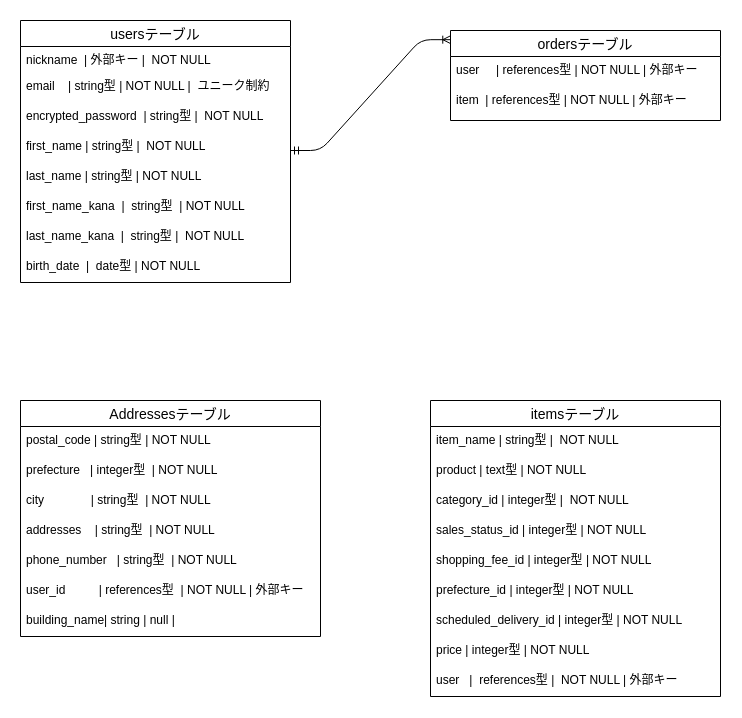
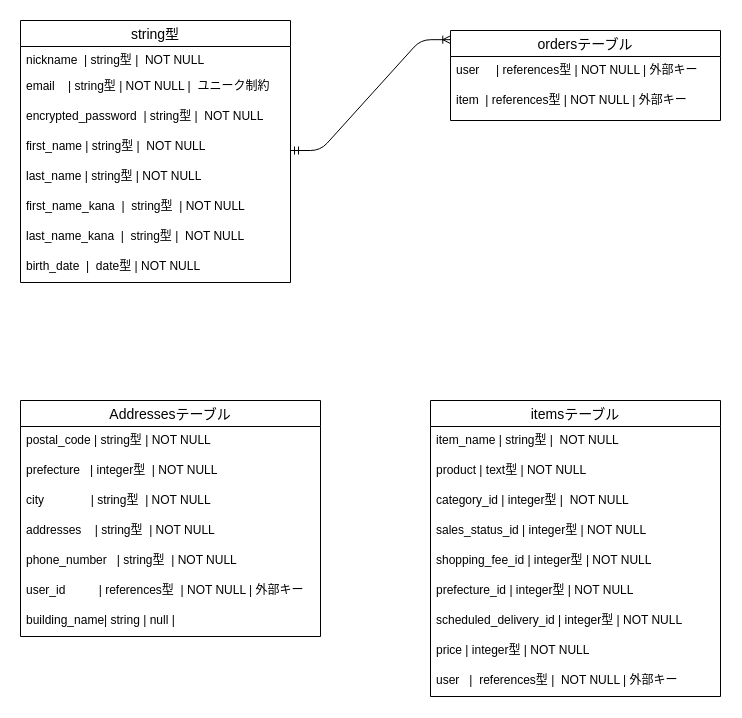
(155, 34) -> (155, 34)
(118, 60) -> (119, 60)
